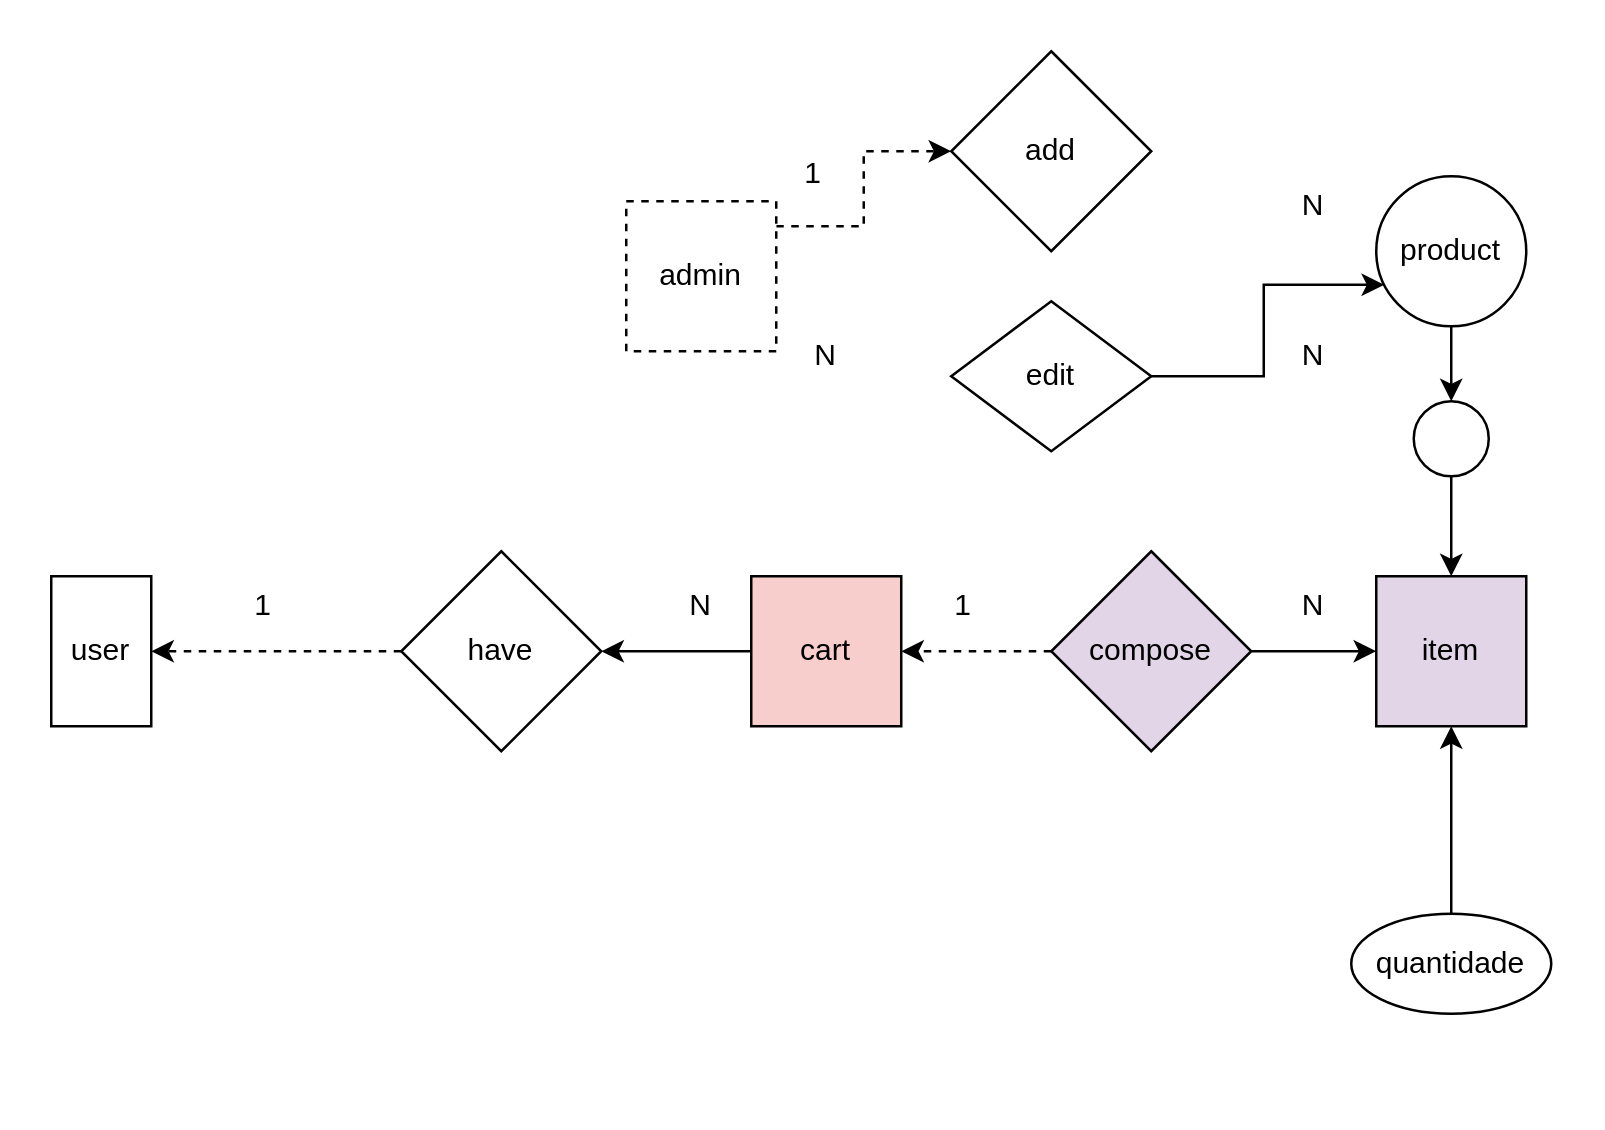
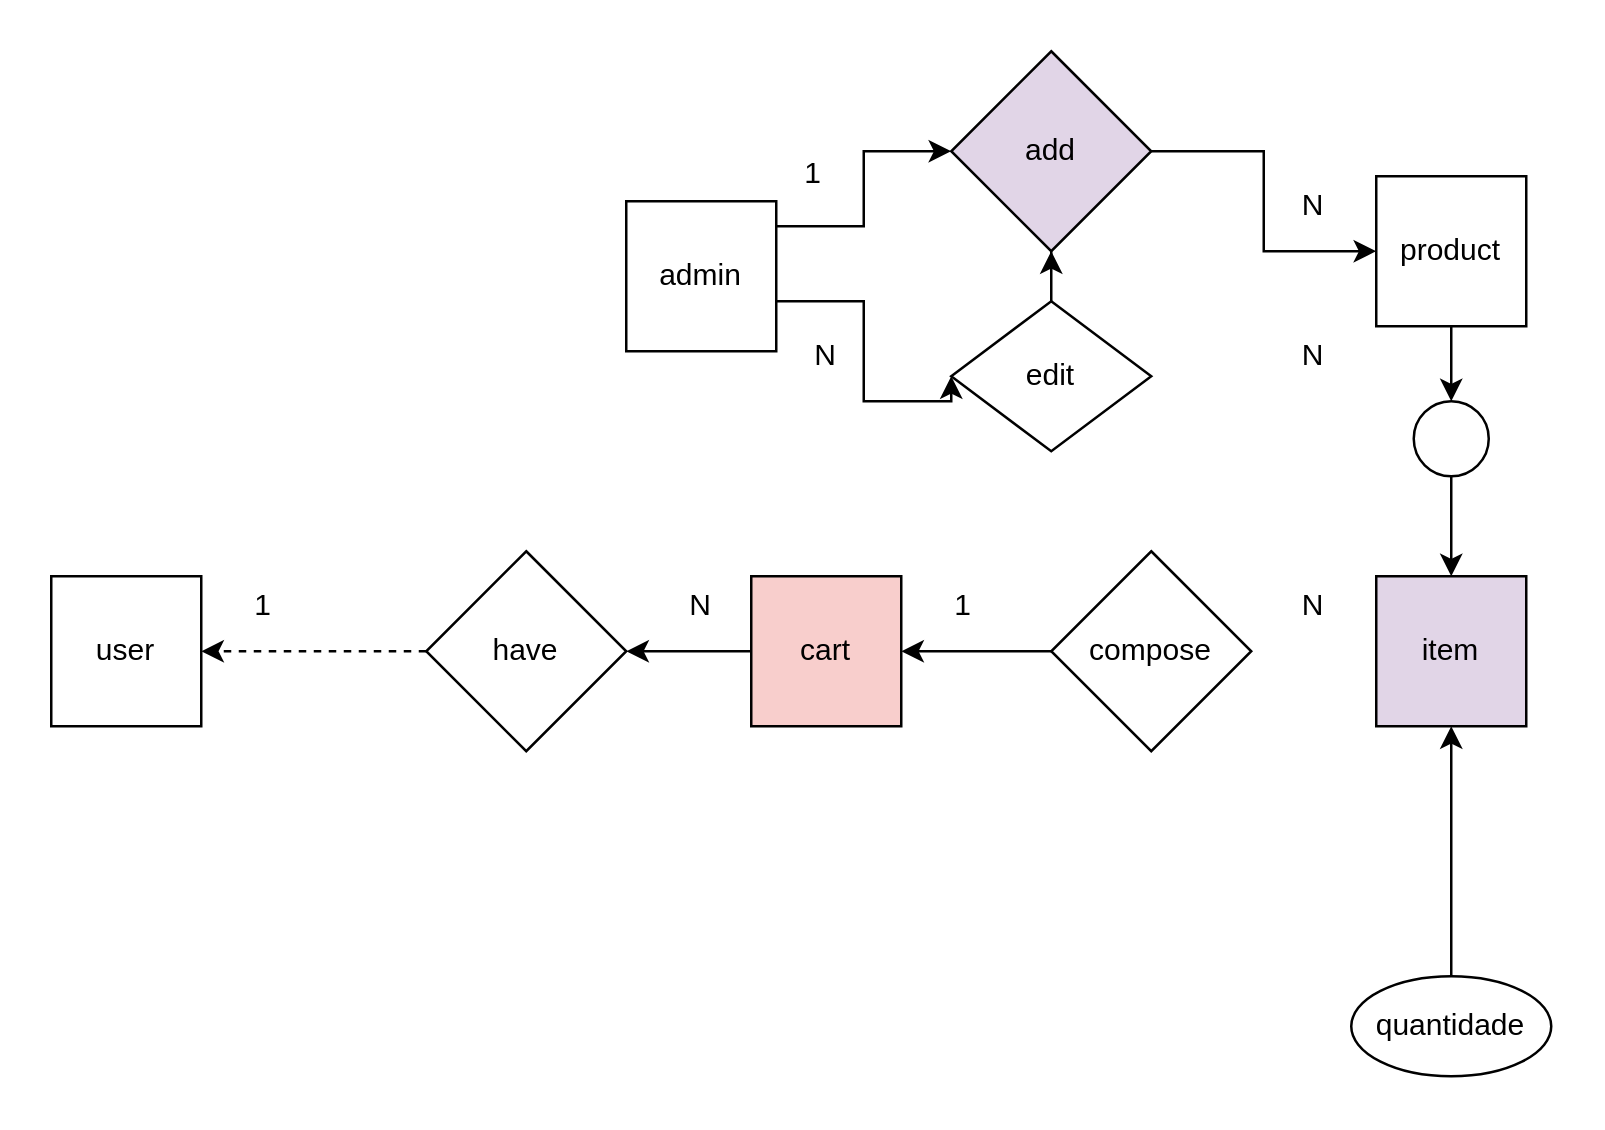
(1051, 151) -> (1051, 151)
none -> (1264, 193)
(864, 201) -> (864, 201)
(1451, 251) -> (1451, 251)
(701, 276) -> (701, 276)
(1264, 335) -> (1051, 268)
none -> (864, 355)
(101, 651) -> (126, 651)
(501, 651) -> (526, 651)
(981, 651) -> (981, 651)
(1151, 651) -> (1151, 651)
(1305, 651) -> none
(1451, 964) -> (1451, 1026)
